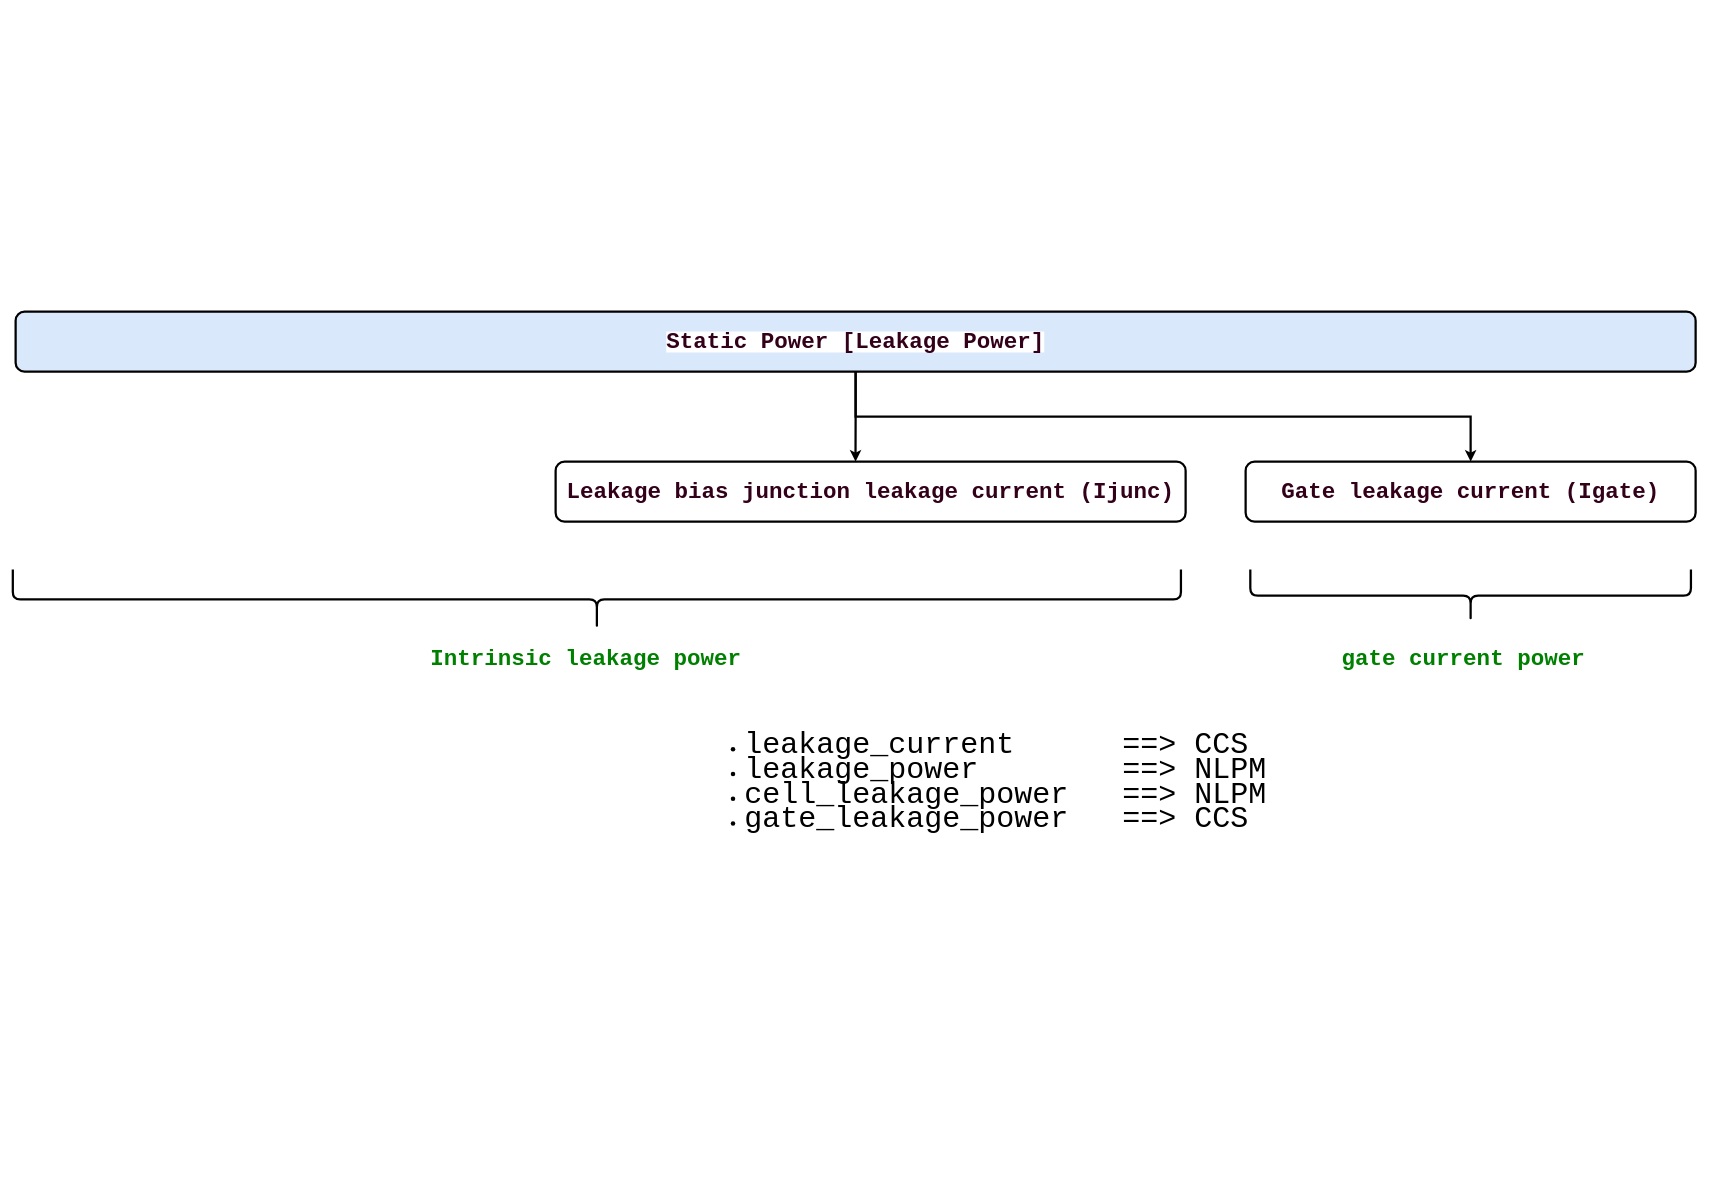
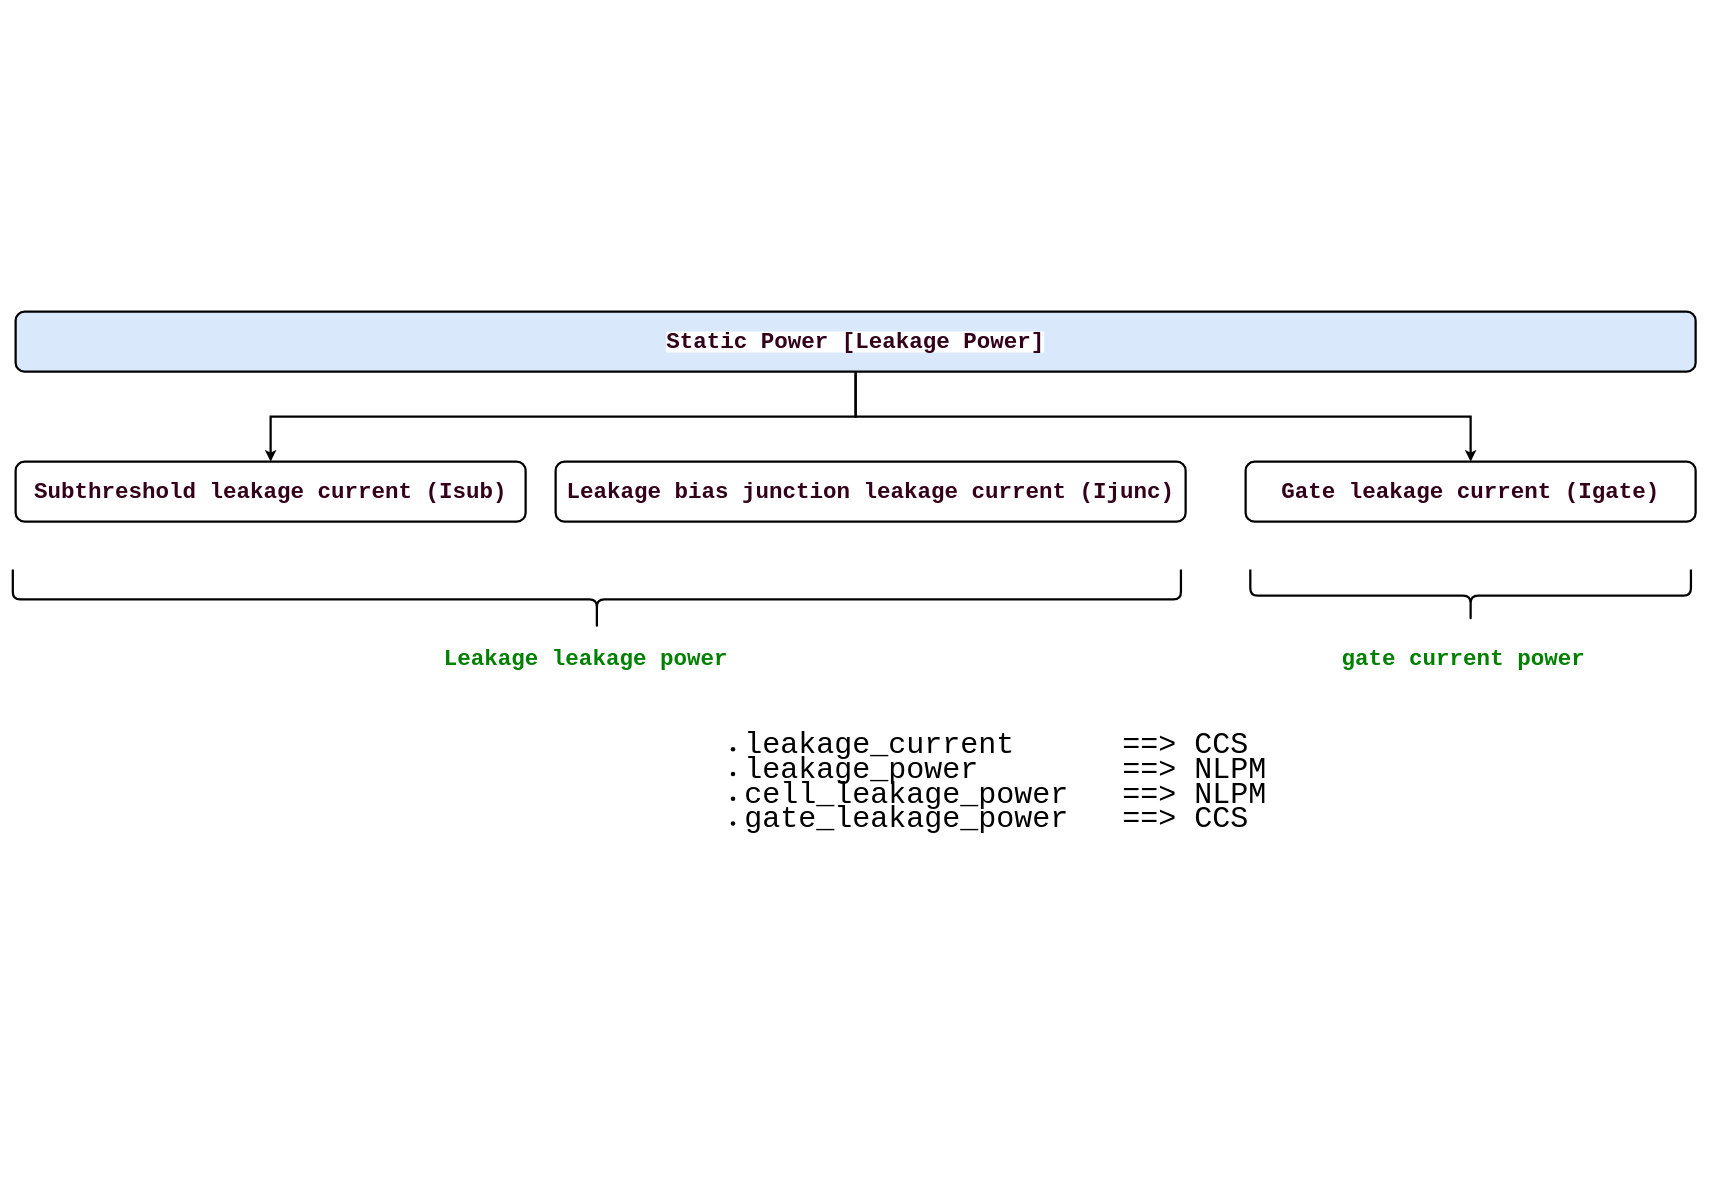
none -> (543, 417)
(855, 436) -> none
none -> (270, 492)
(586, 659) -> (586, 659)
